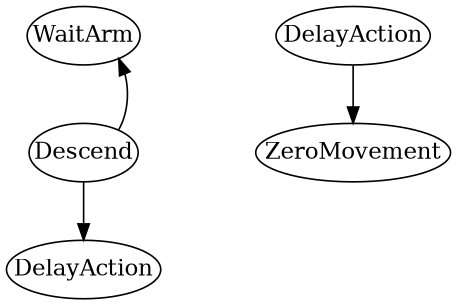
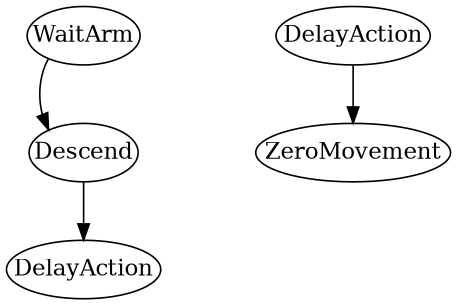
(127, 102) -> (40, 86)
